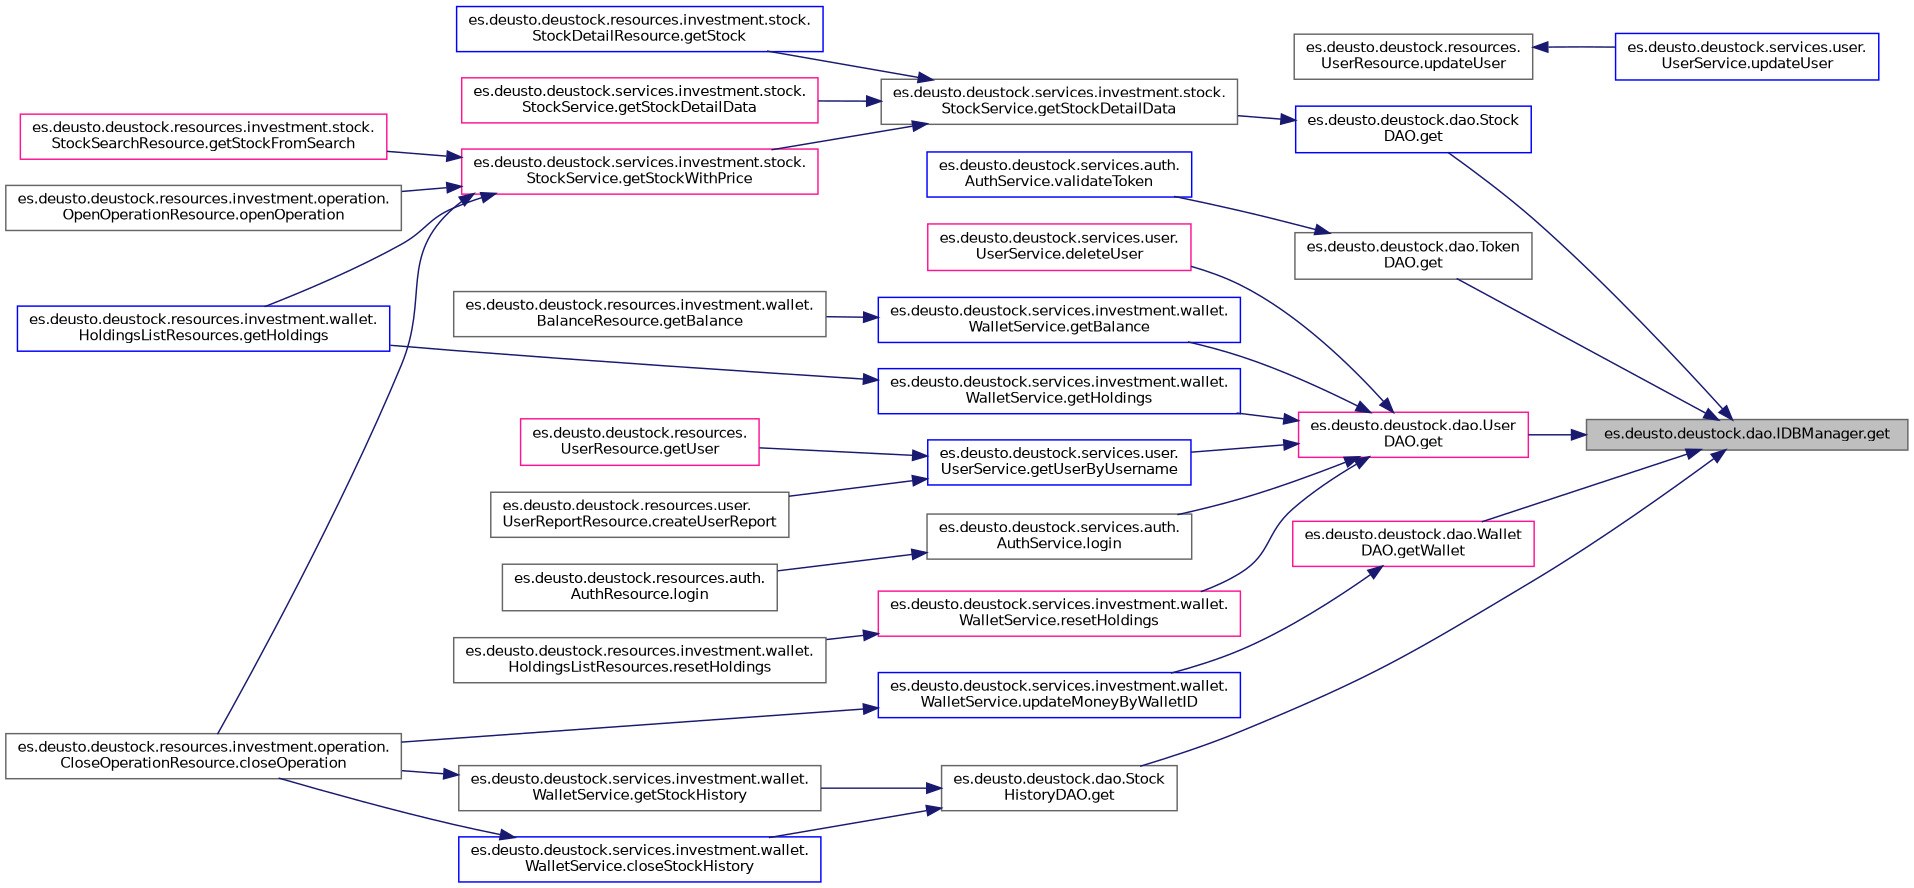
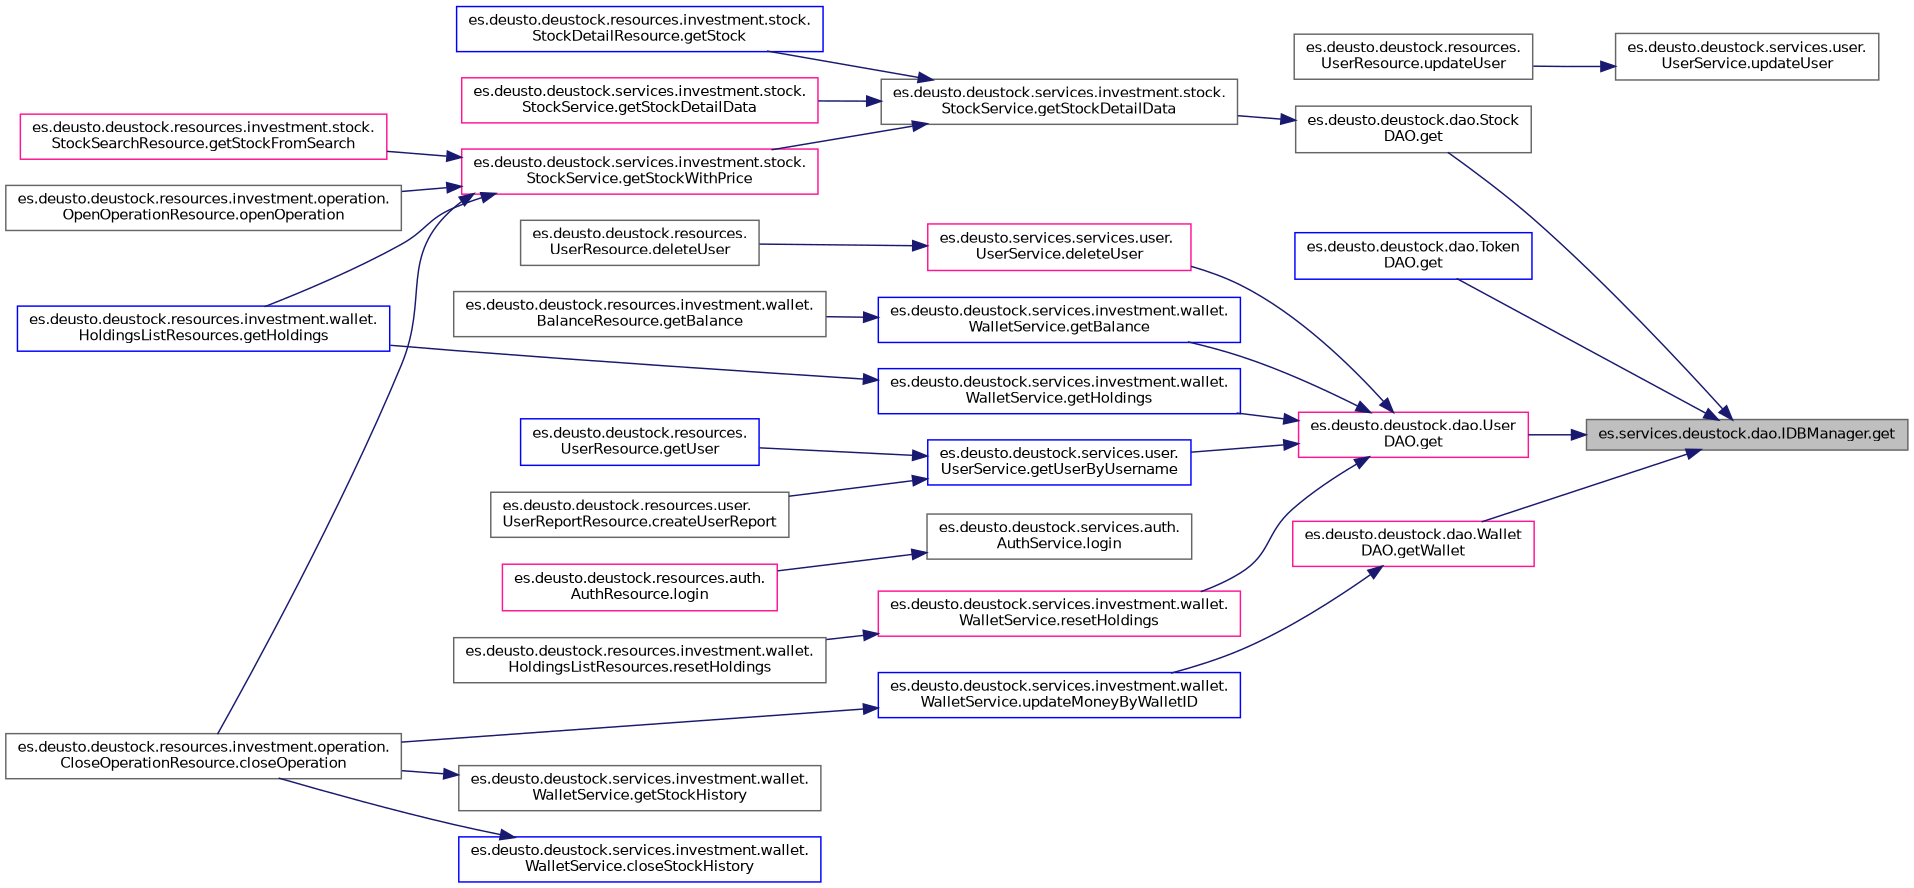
(1582, 47) -> (1567, 67)
(1747, 57) -> (1747, 57)
(1413, 129) -> (1413, 129)
(1059, 174) -> none
none -> (640, 243)
(1059, 247) -> (1059, 247)
(1413, 256) -> (1413, 256)
(1747, 435) -> (1747, 435)
(640, 442) -> (640, 442)
(1262, 492) -> none
(640, 587) -> (640, 587)
(1059, 788) -> none
